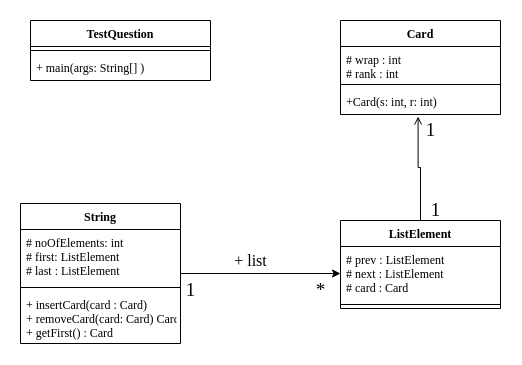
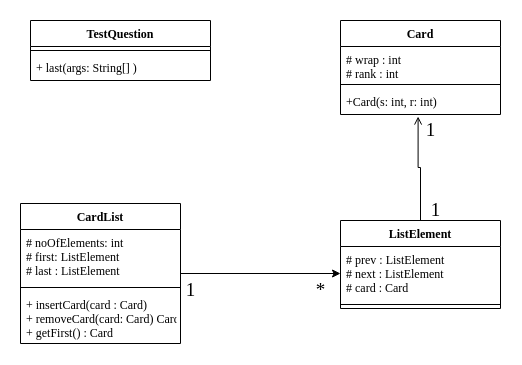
(104, 68) -> (104, 68)
(100, 217) -> (100, 217)
(251, 261) -> none
